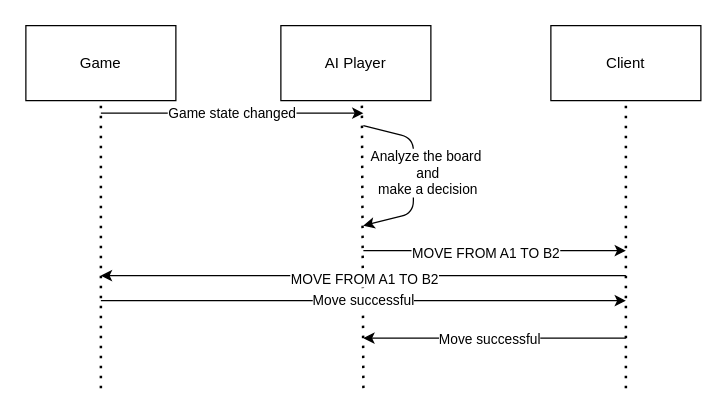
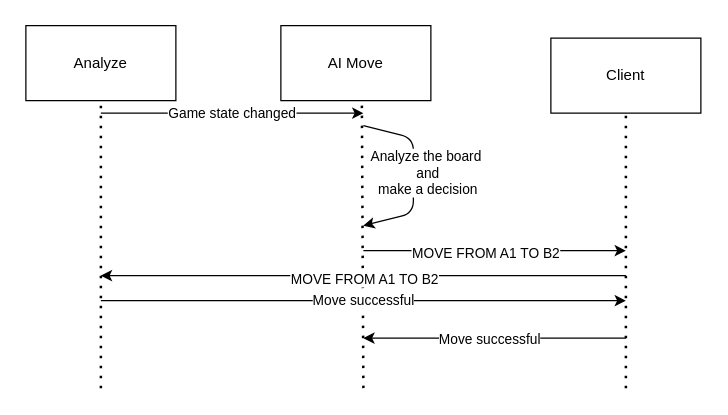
(101, 63) -> (101, 63)
(356, 63) -> (356, 63)
(626, 63) -> (626, 76)
